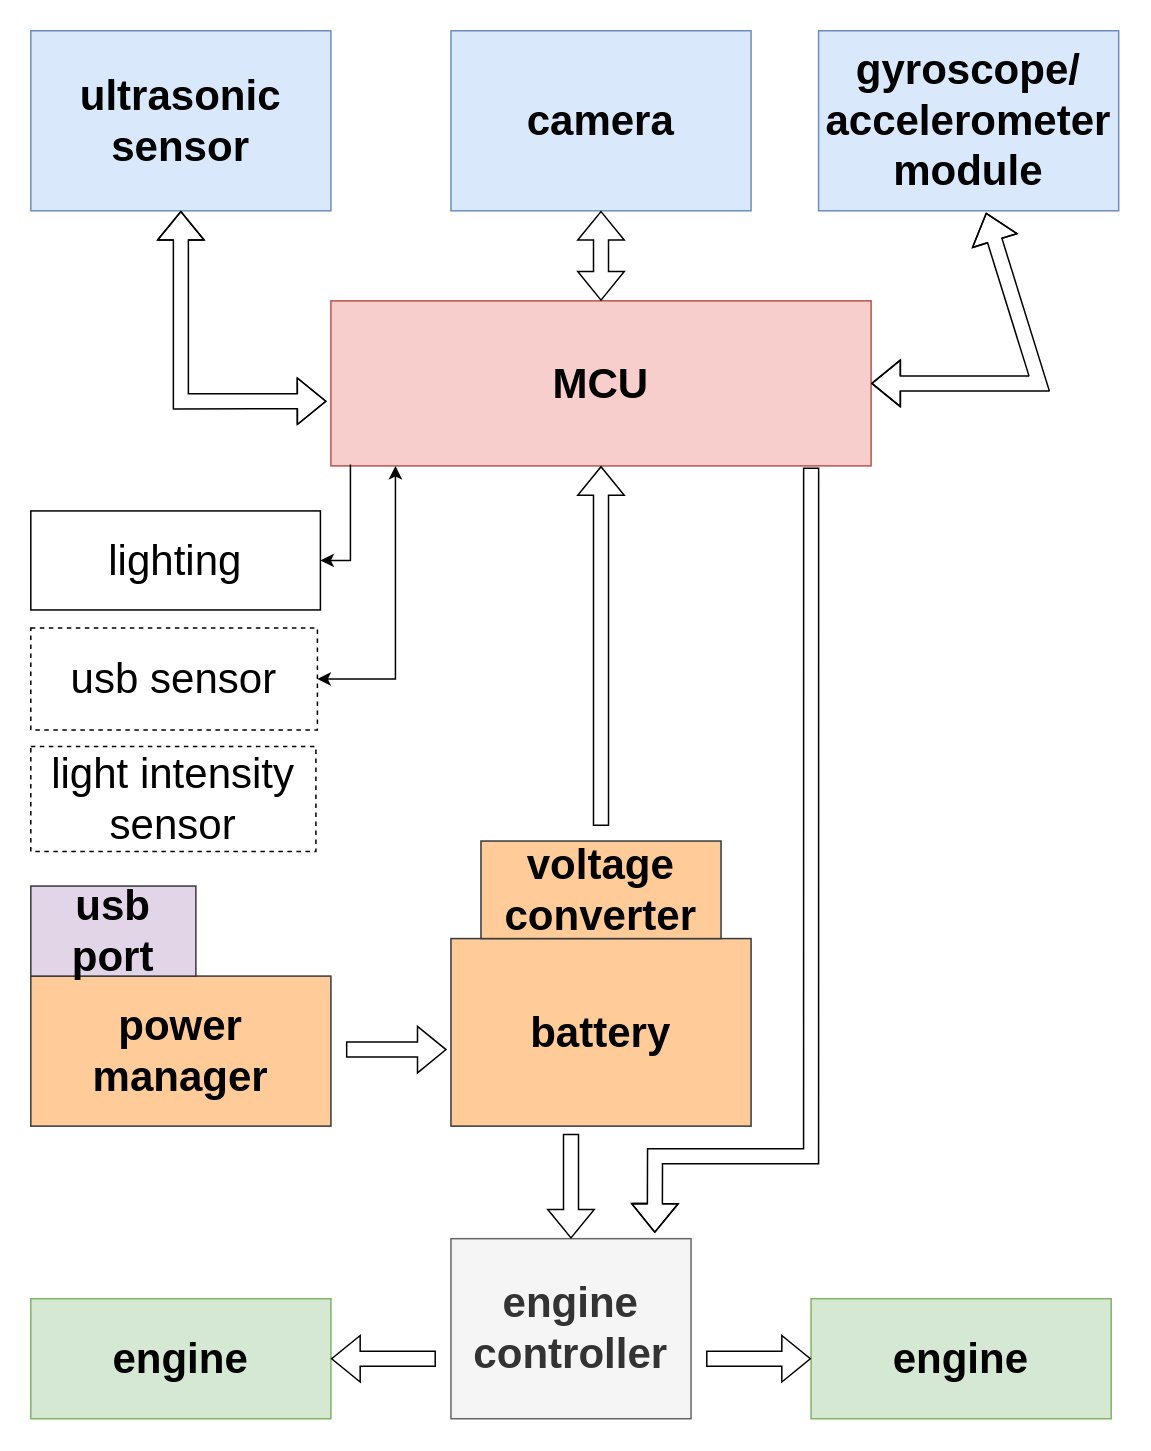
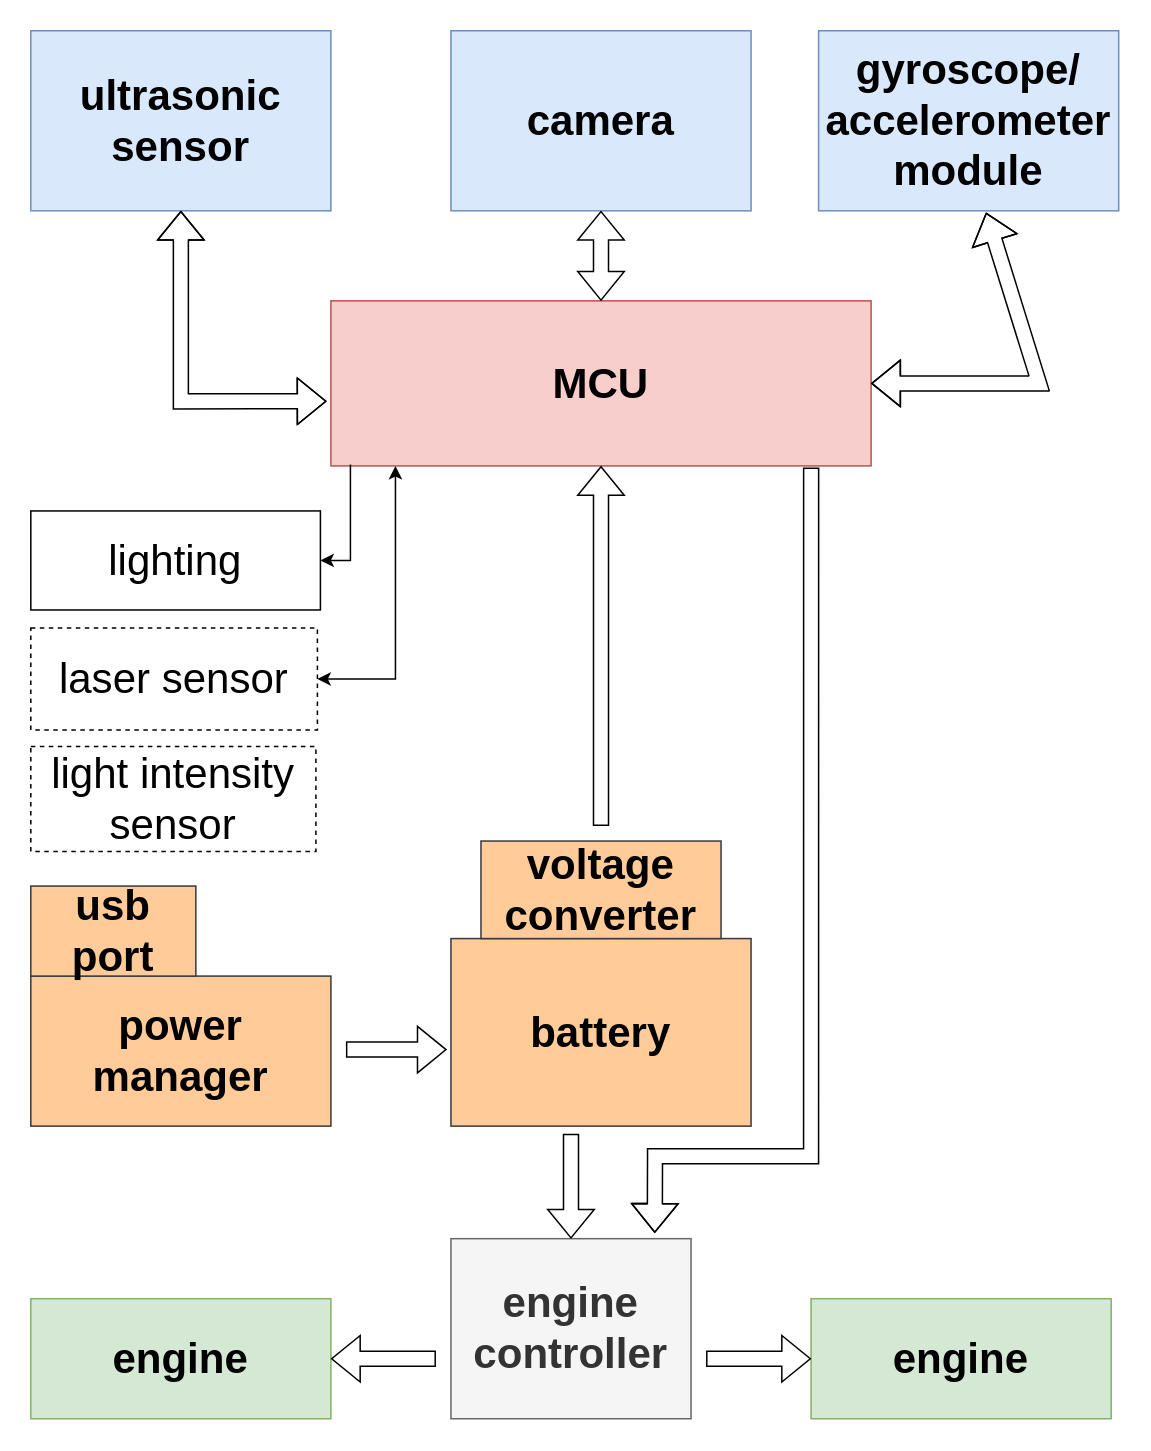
(174, 679) -> (174, 679)
(113, 931) -> (113, 931)
